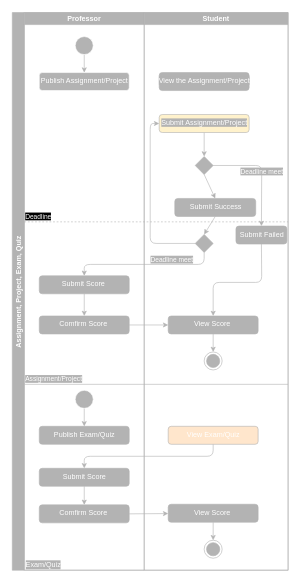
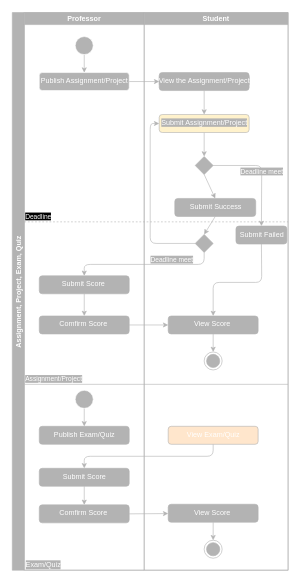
none -> (142, 81)
none -> (204, 109)
